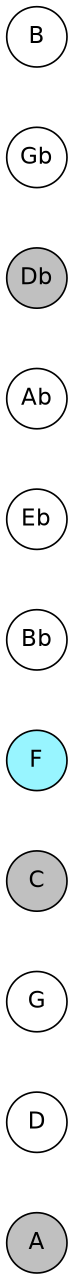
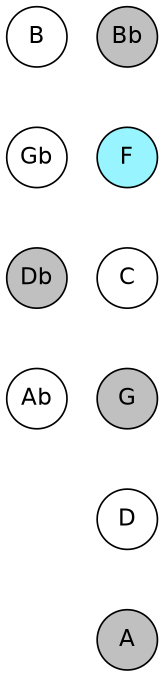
(37, 519) -> none
(37, 640) -> (127, 37)
(37, 881) -> (127, 278)
(37, 1002) -> (127, 399)
